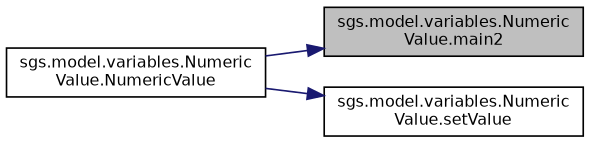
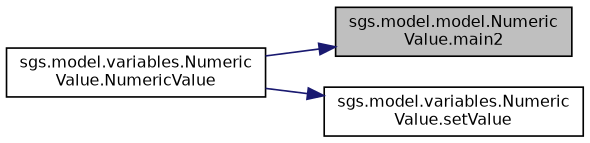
(454, 32) -> (454, 32)
